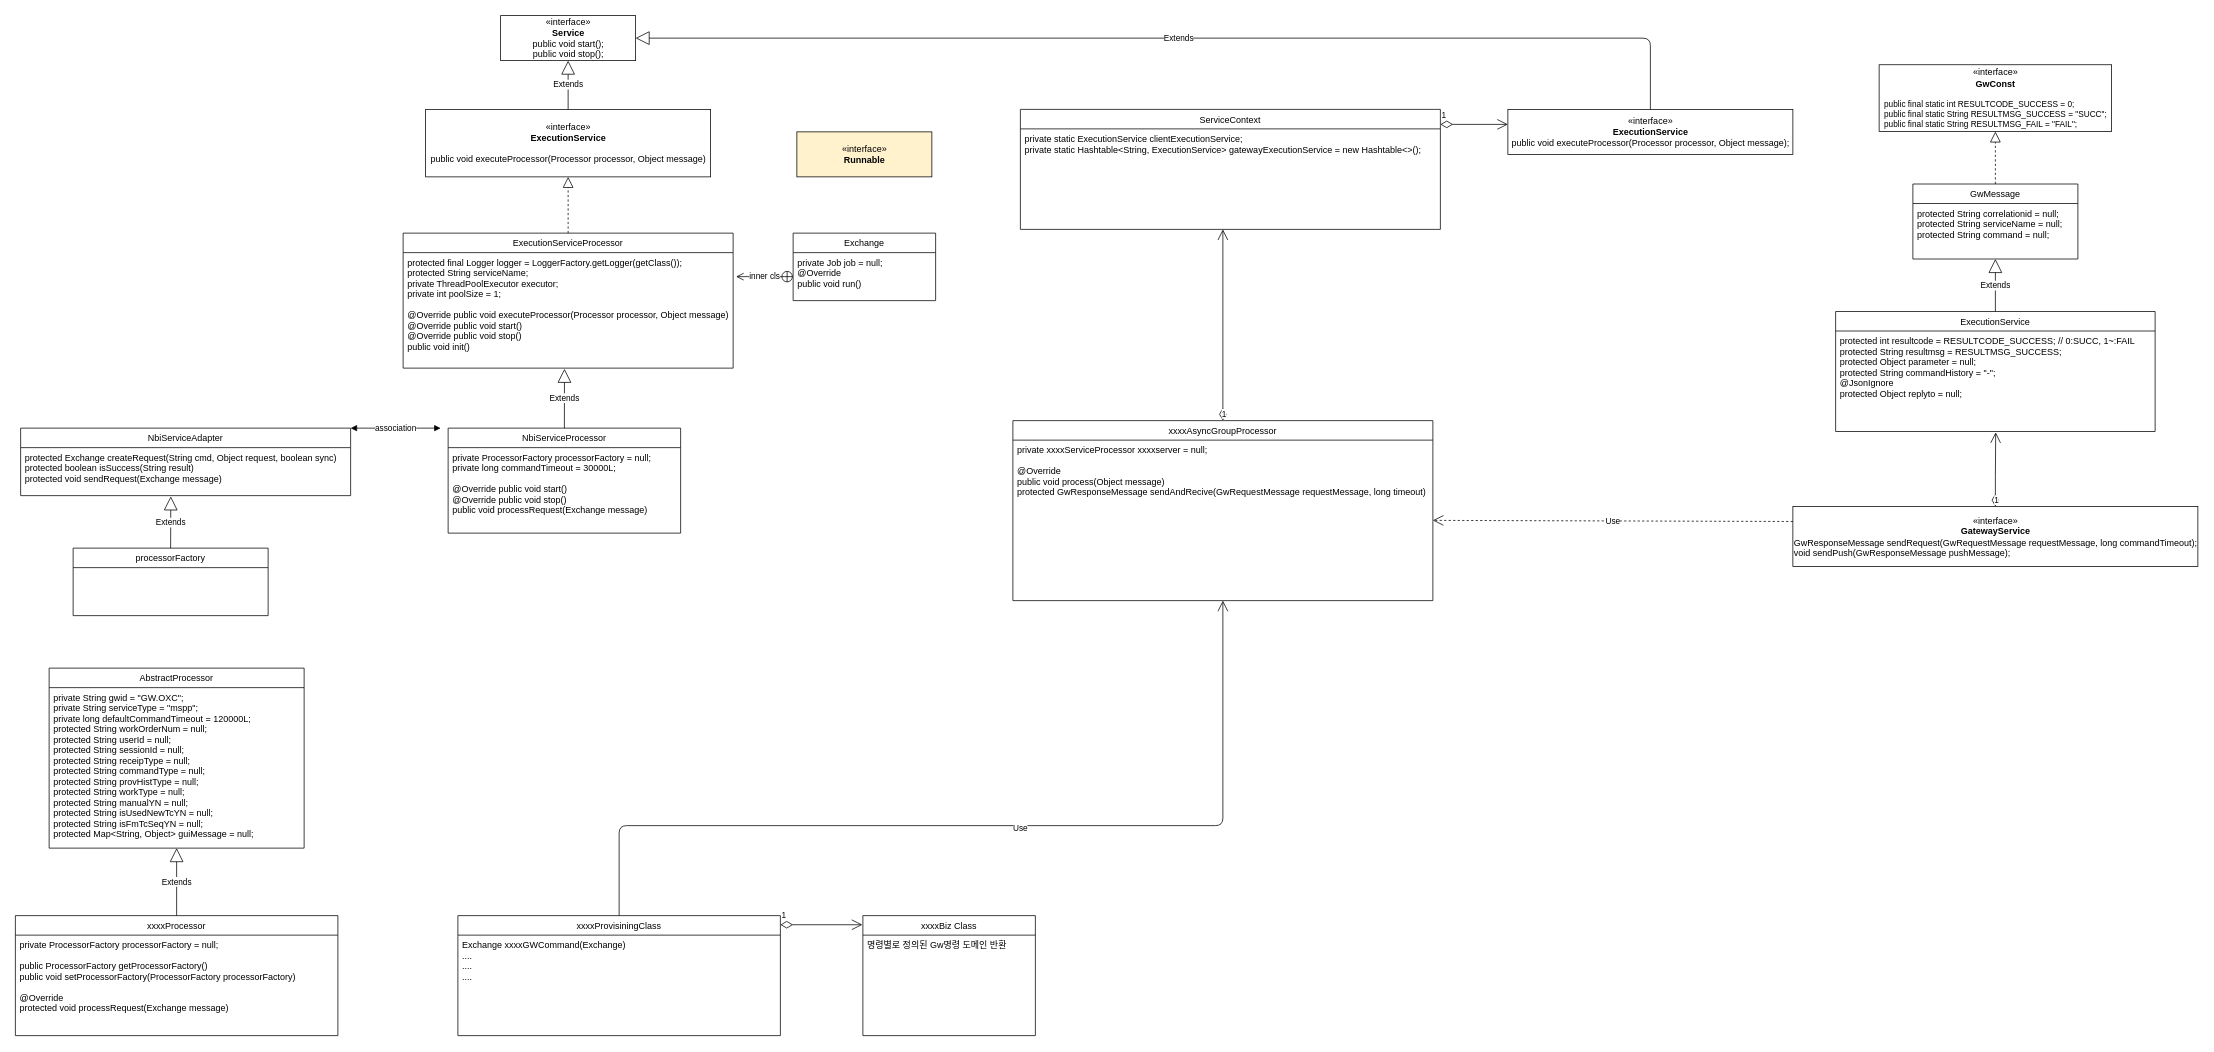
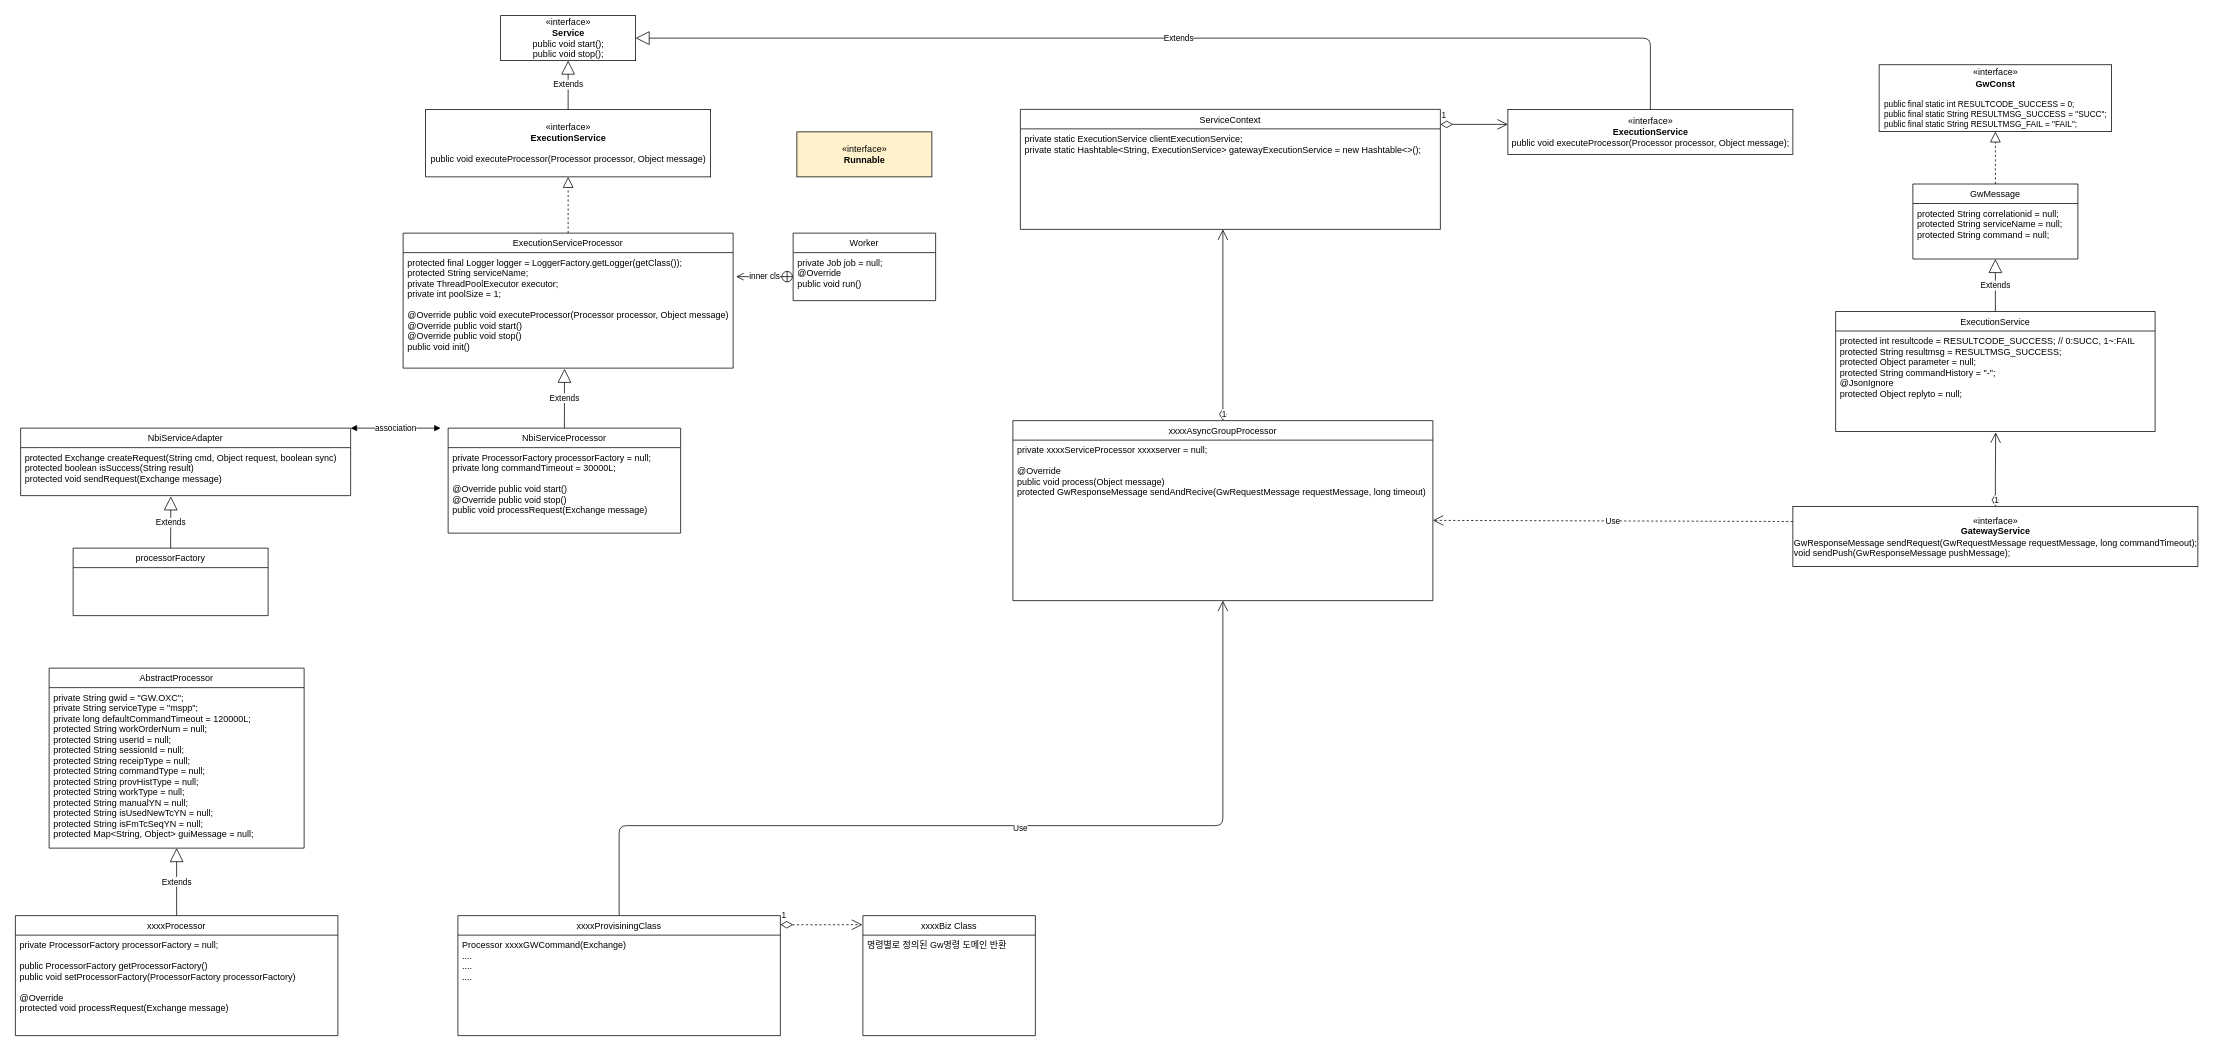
(864, 243) -> (864, 243)
(827, 924) -> (827, 924)
(541, 945) -> (544, 945)
